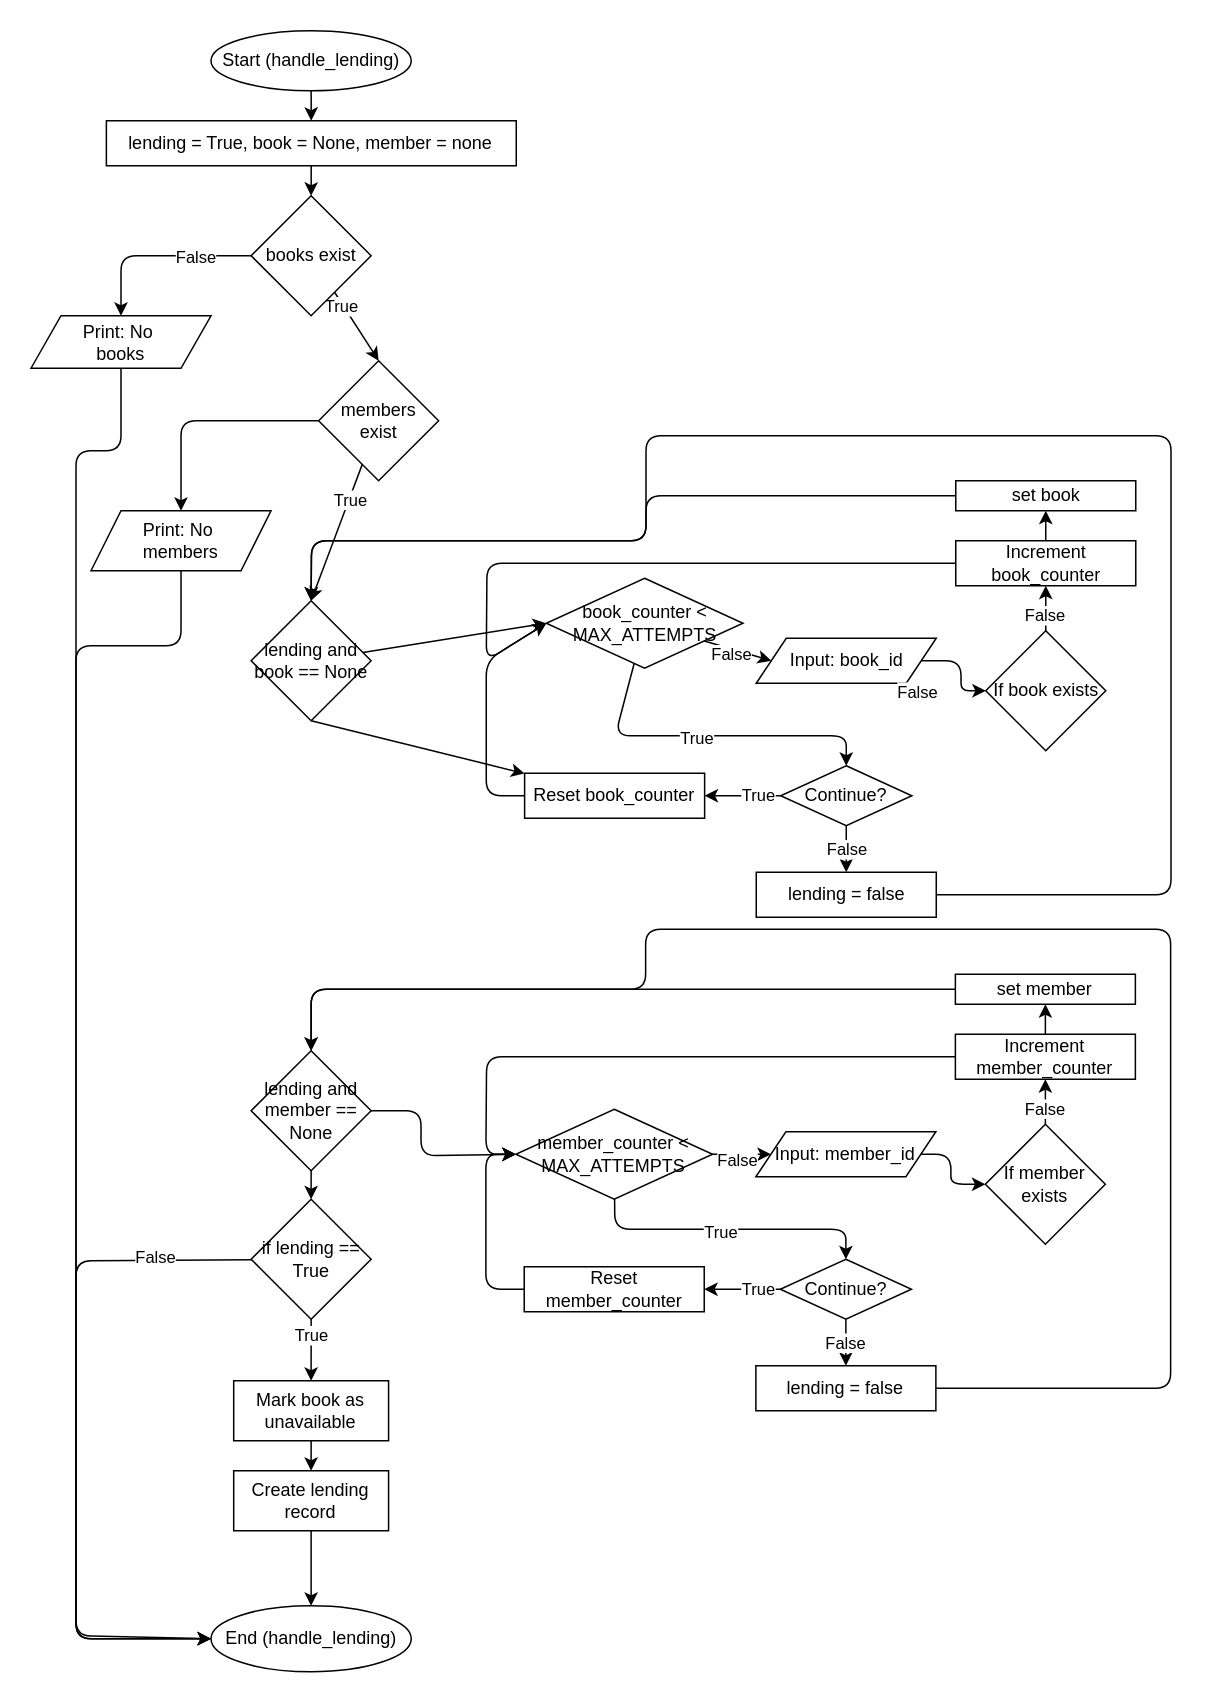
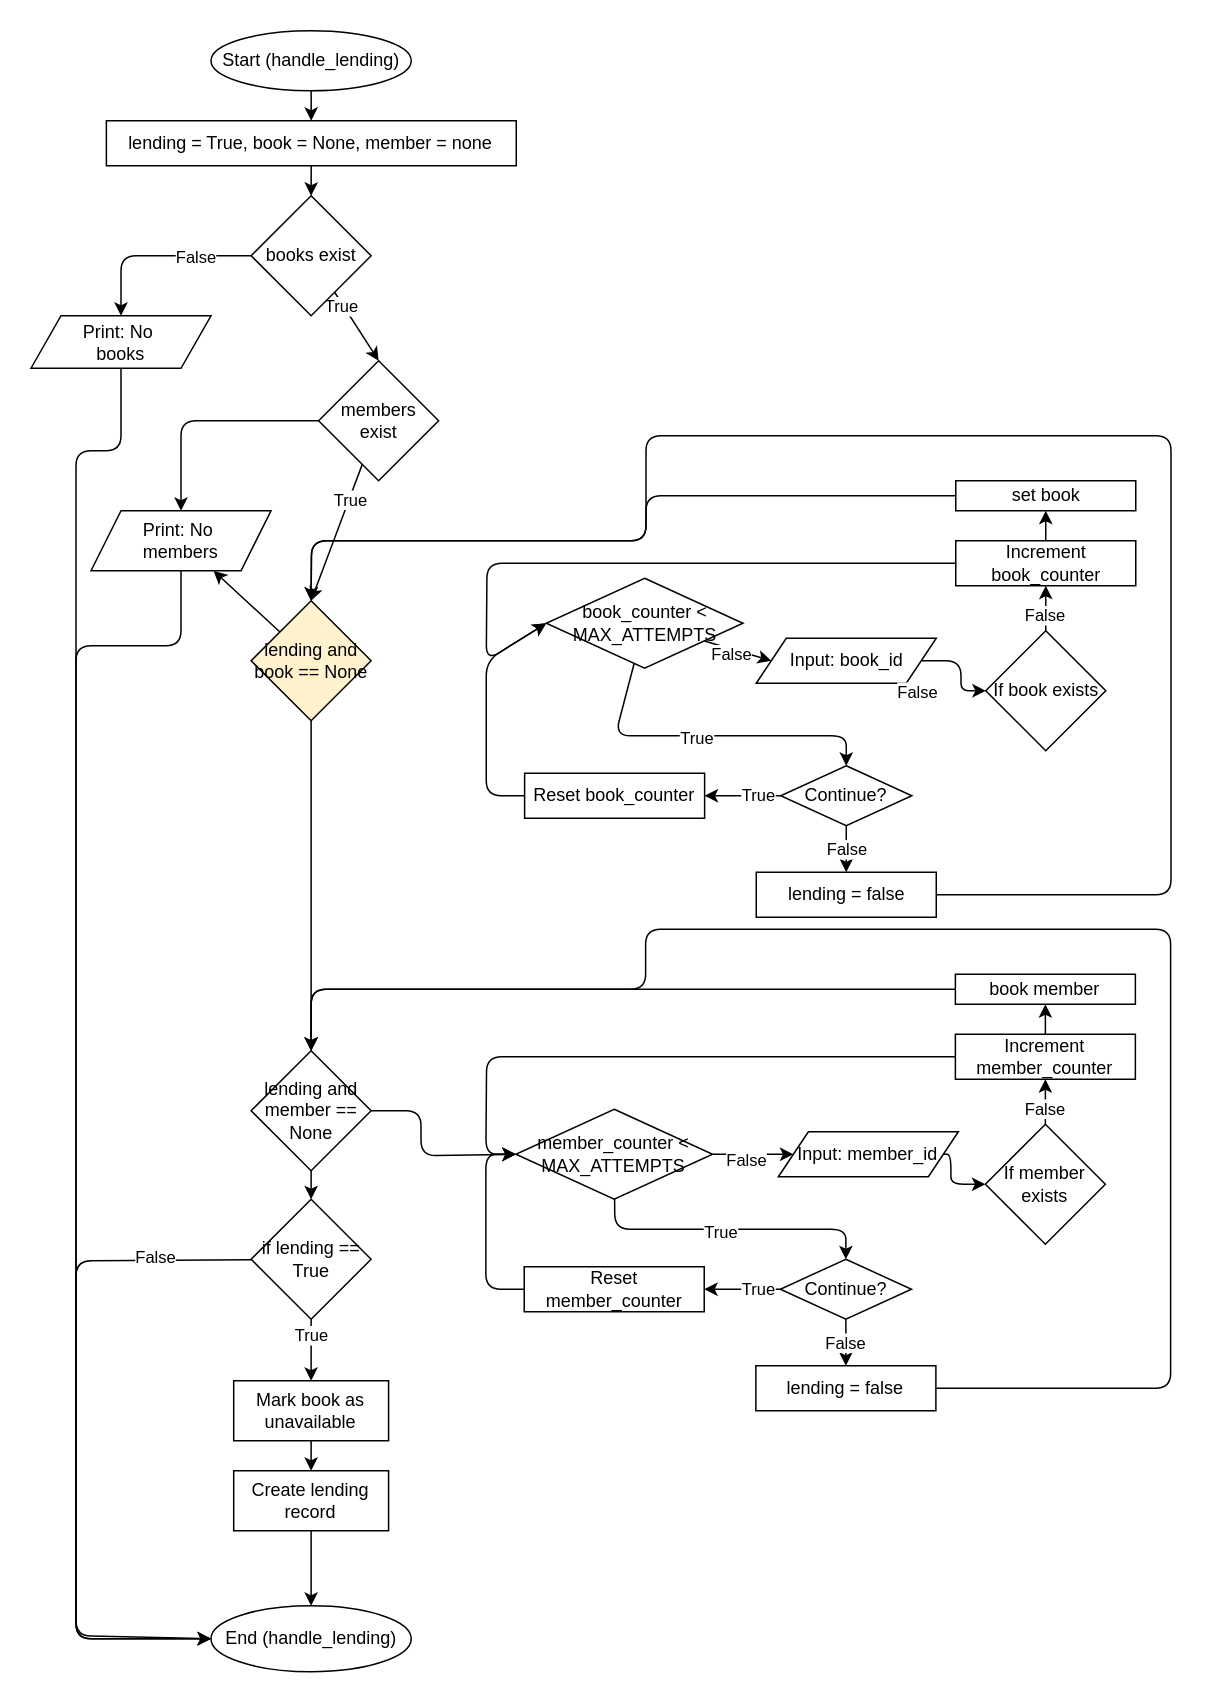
(450, 639) -> (250, 605)
(311, 661) -> (311, 661)
(413, 746) -> (311, 857)
(1045, 989) -> (1045, 989)
(846, 1154) -> (868, 1154)
